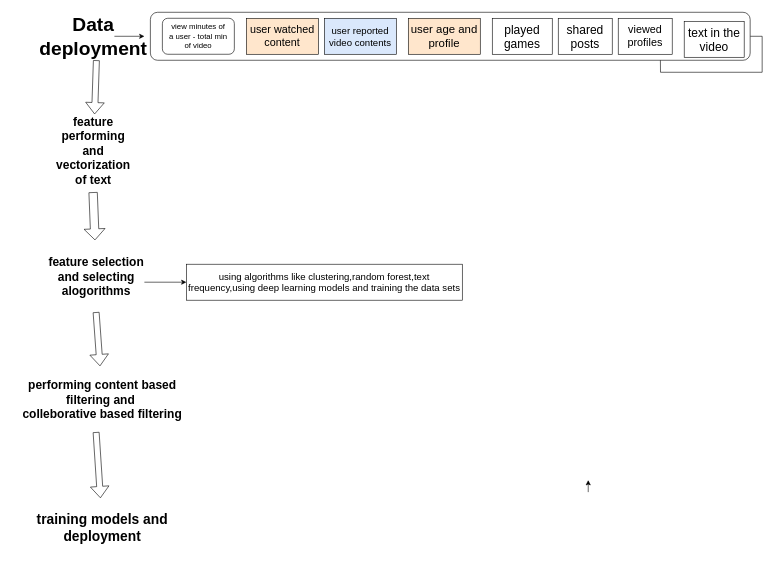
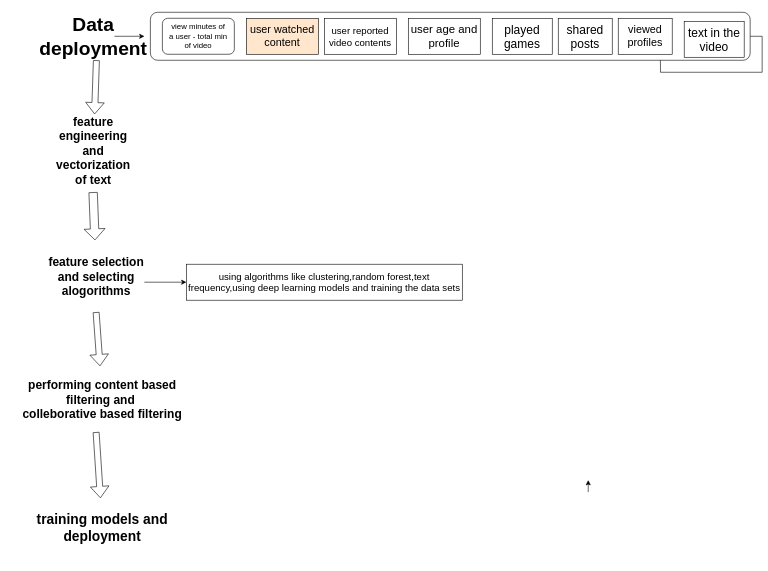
(360, 36) -> (360, 36)
(444, 36) -> (444, 36)
(93, 150) -> (93, 150)
